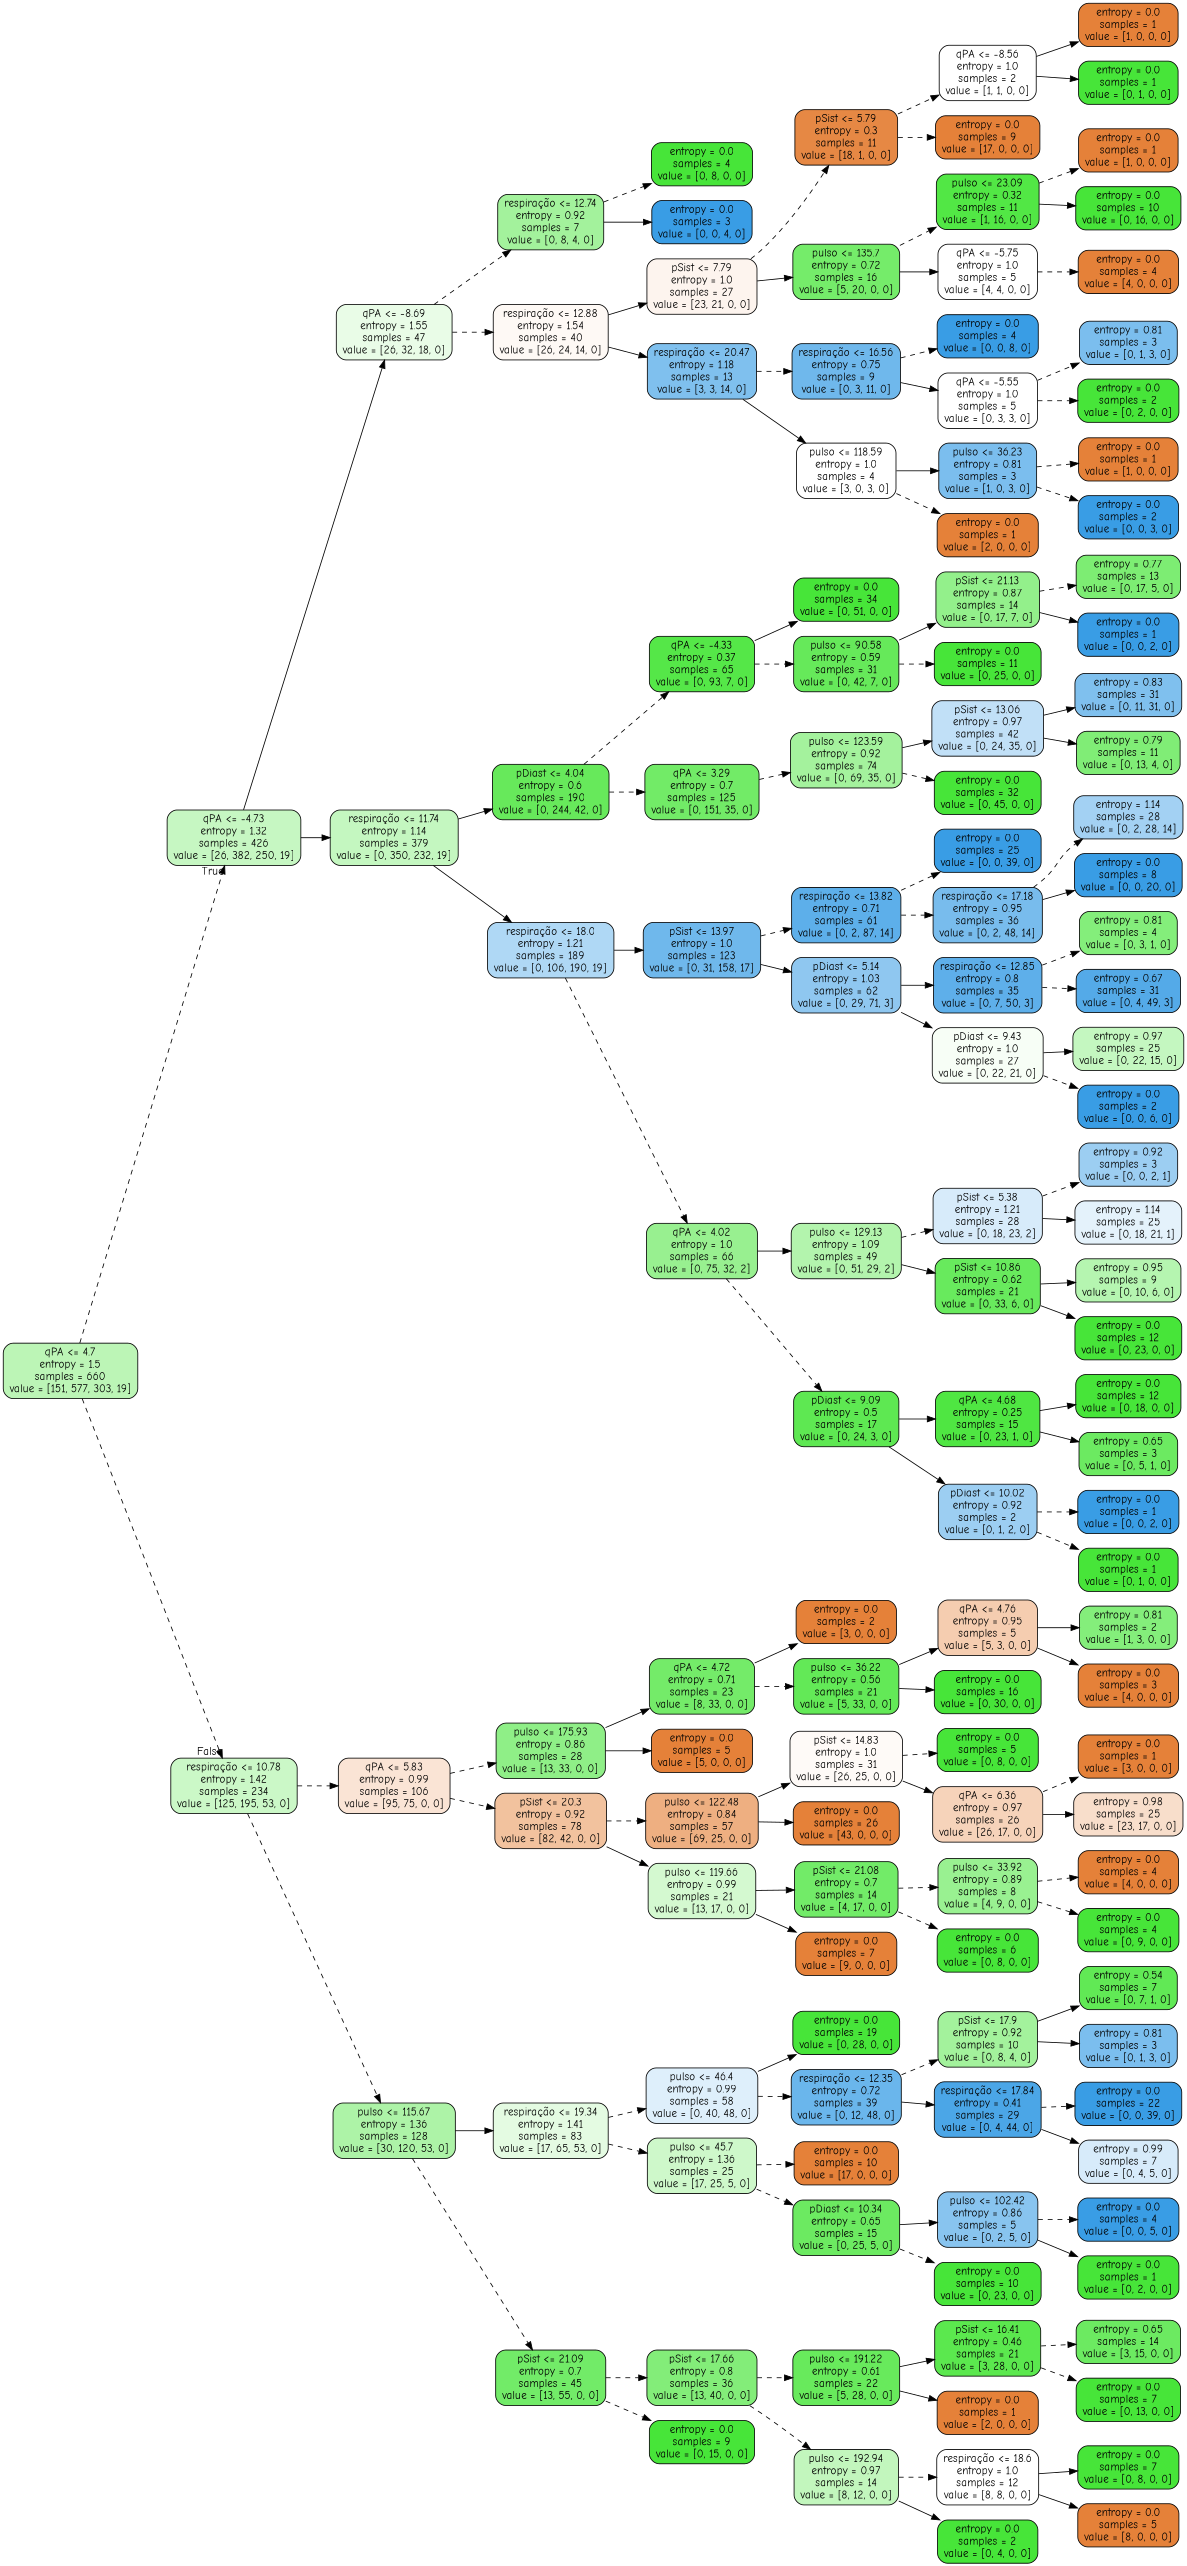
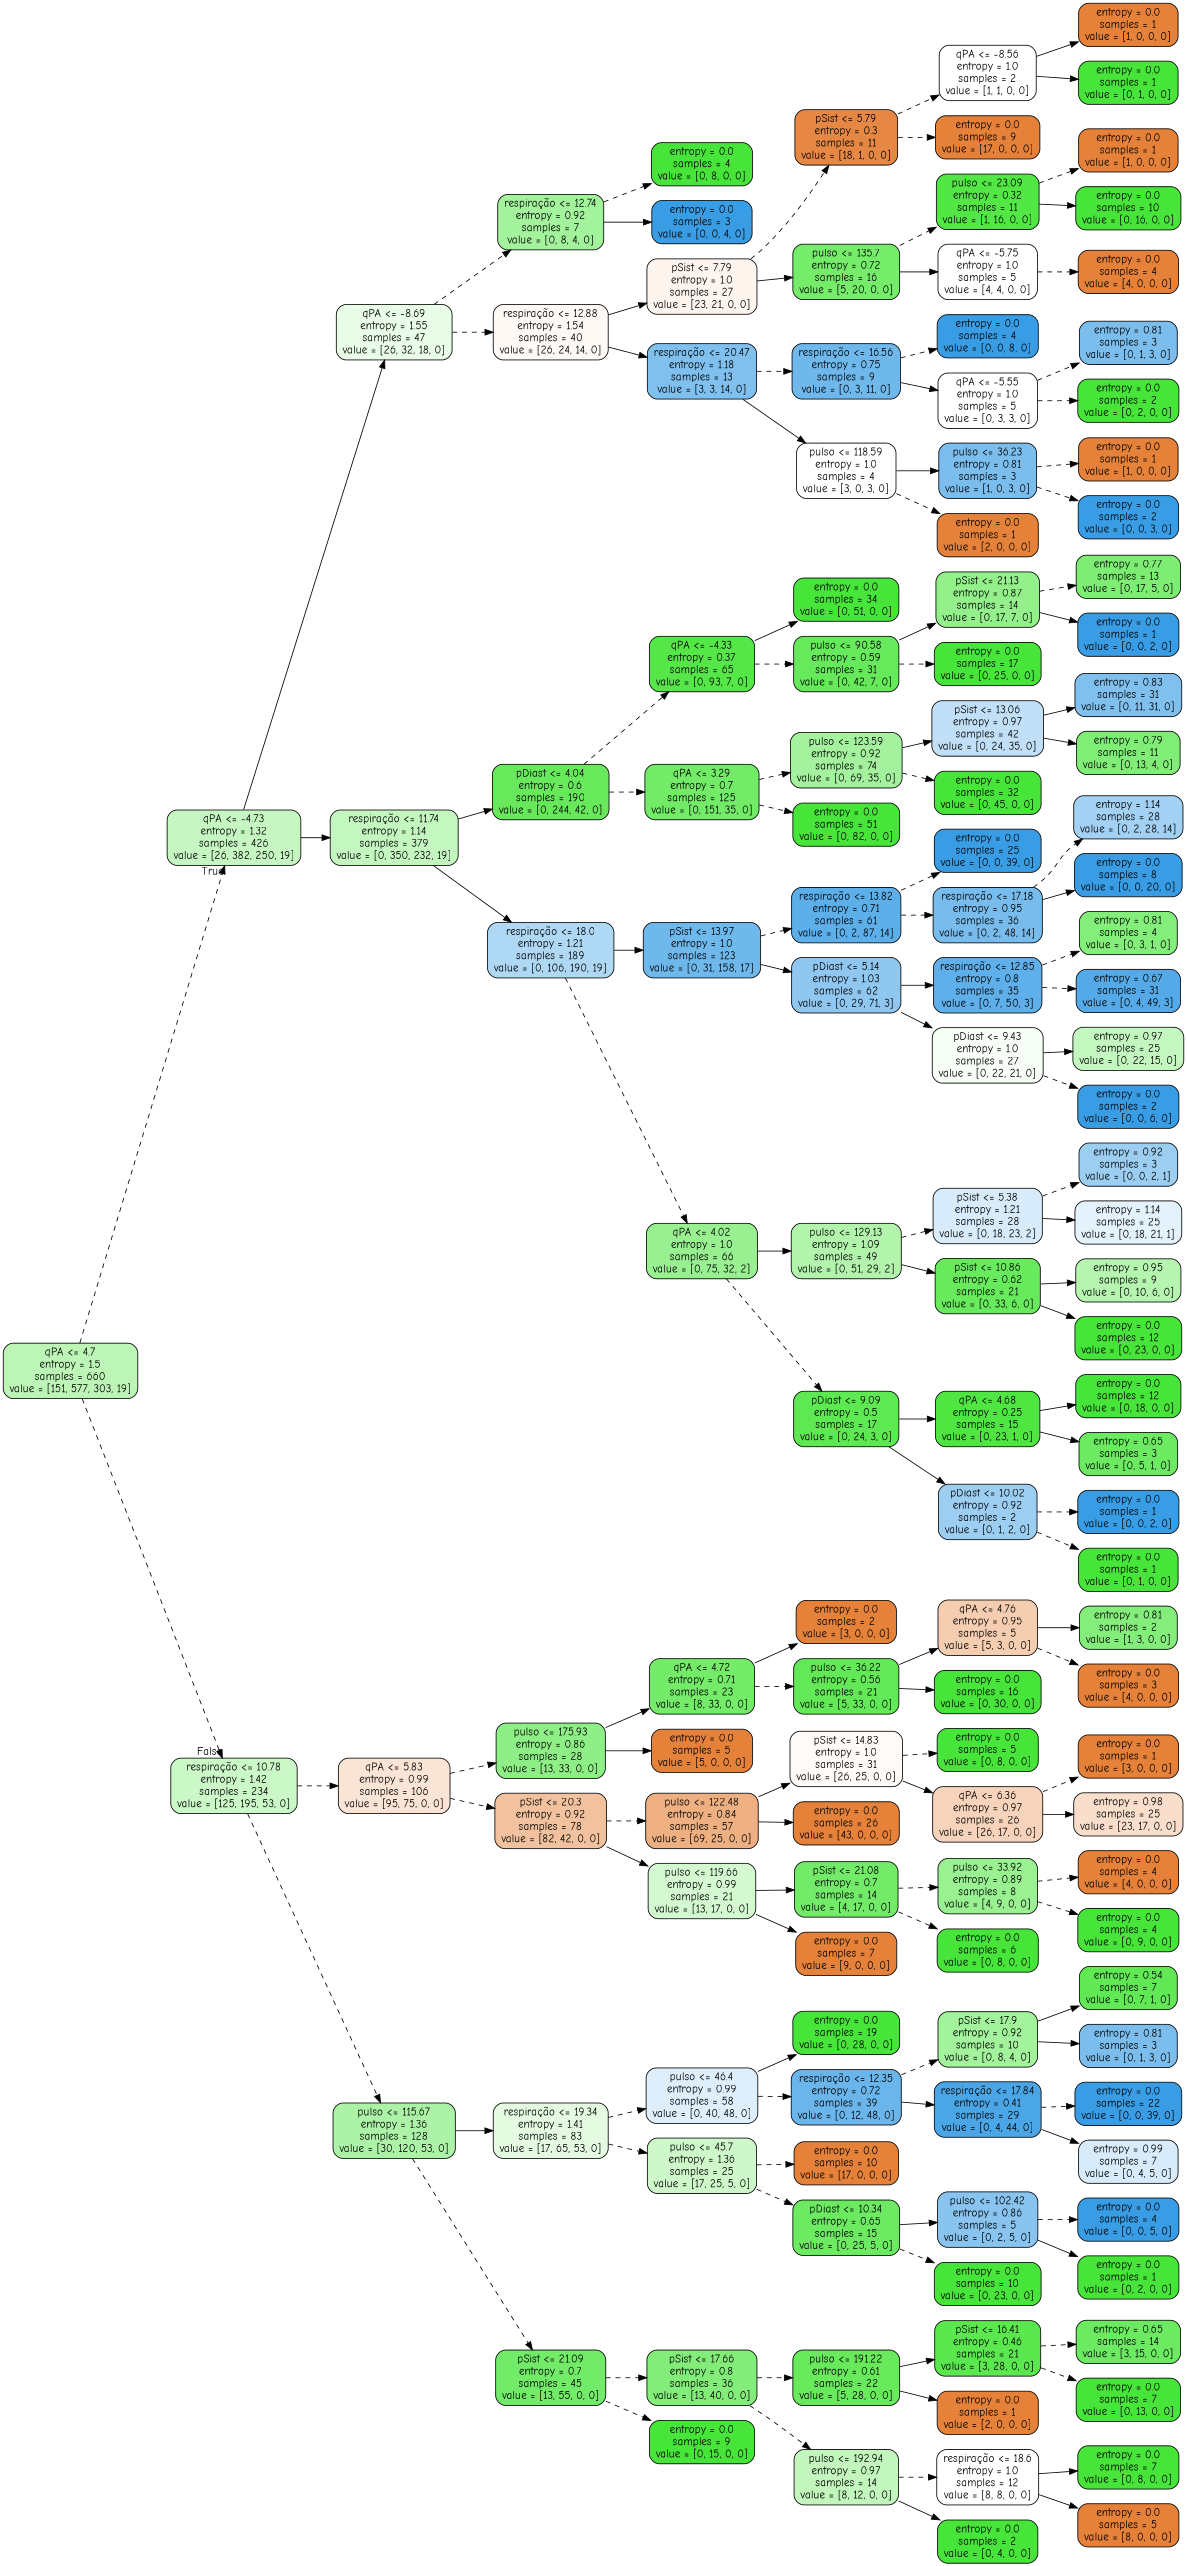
(988, 664) -> (988, 664)
none -> (846, 825)
(1054, 1655) -> (1054, 1655)
